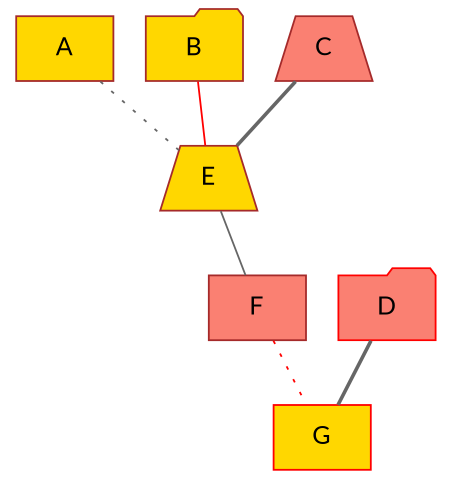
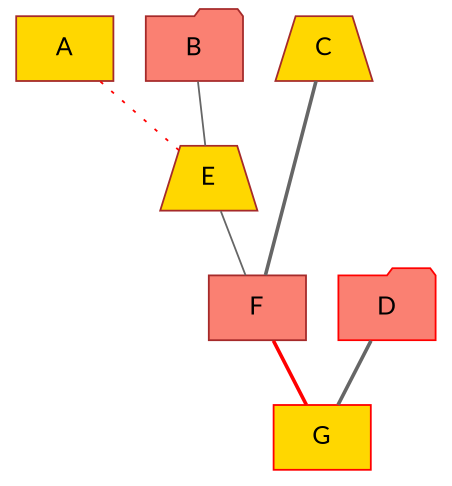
(194, 49) -> (194, 49)
(324, 49) -> (324, 49)
(202, 114) -> (202, 114)
(266, 114) -> (291, 178)
(140, 116) -> (140, 116)
(290, 373) -> (290, 373)
